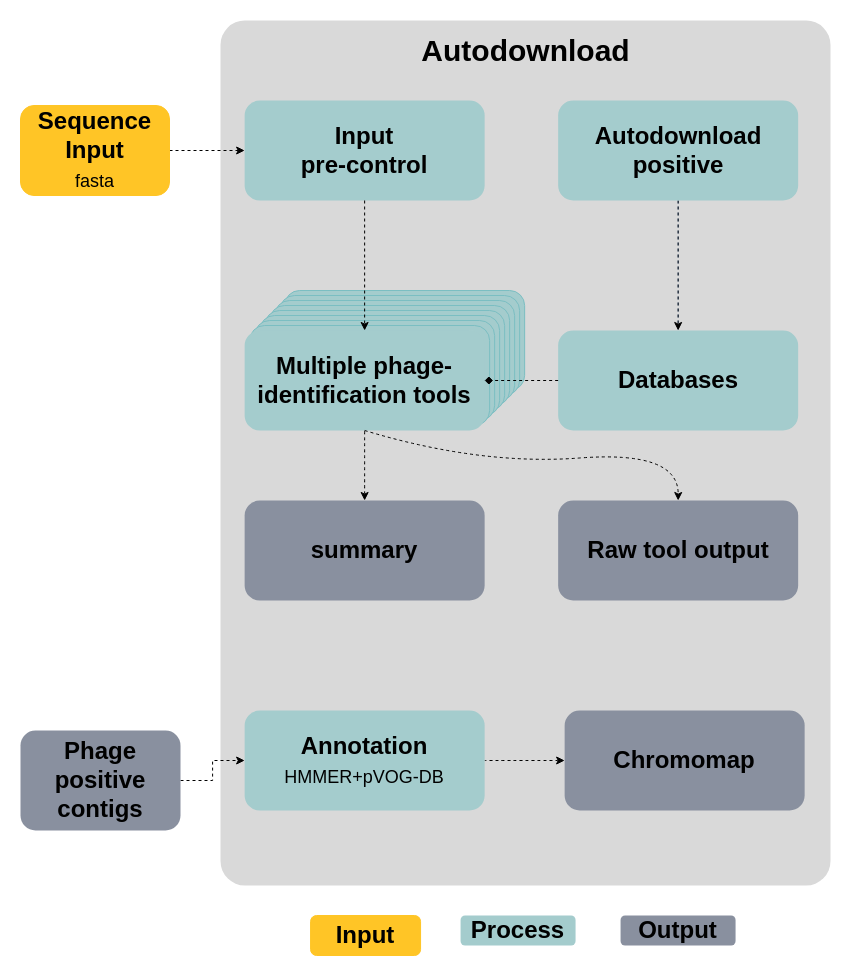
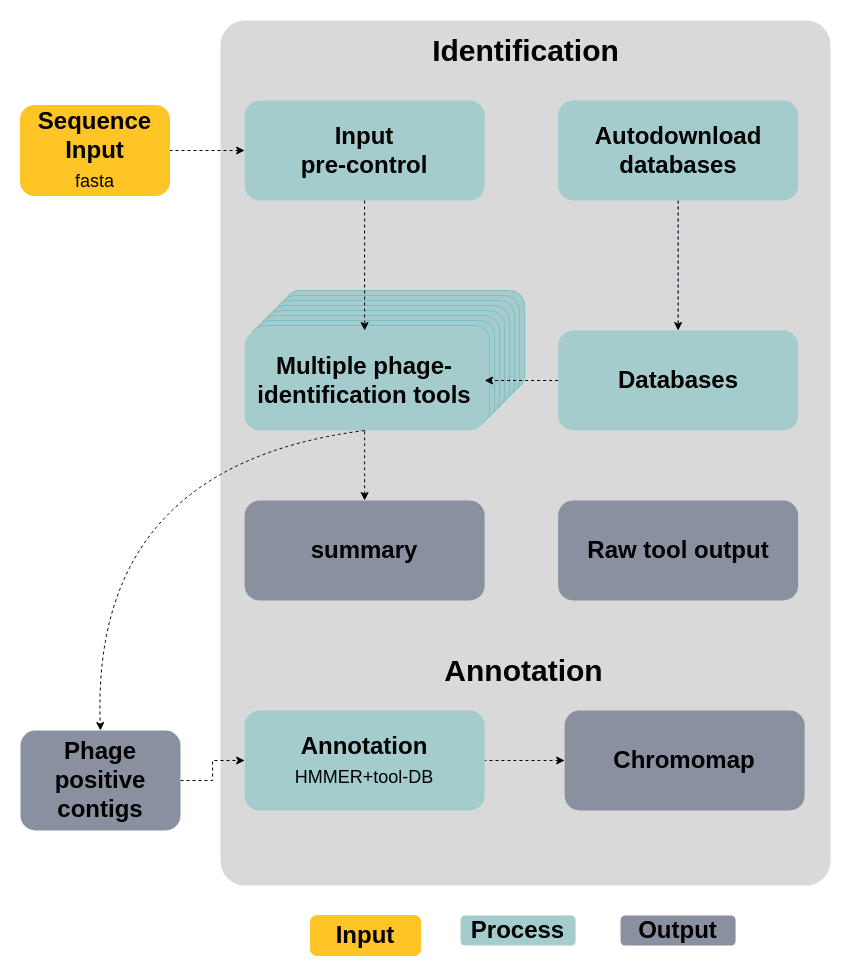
(526, 51) -> (526, 51)
(679, 151) -> (679, 151)
(493, 381) -> (493, 381)
(535, 459) -> none
none -> (113, 613)
none -> (523, 671)
(365, 761) -> (365, 761)
